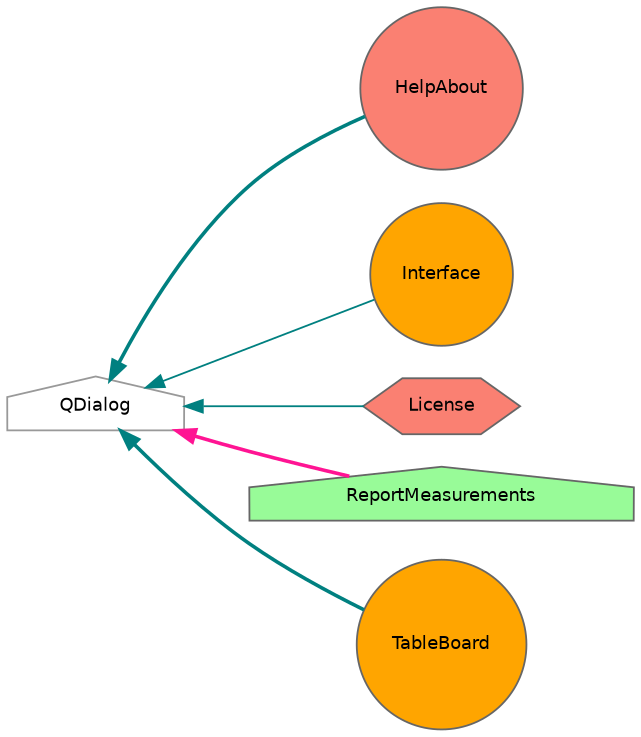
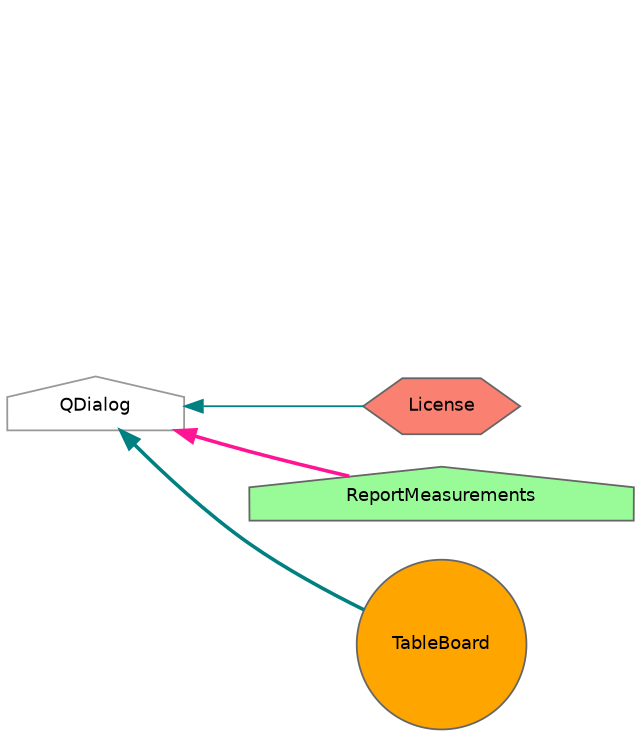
(442, 88) -> none
(442, 274) -> none
